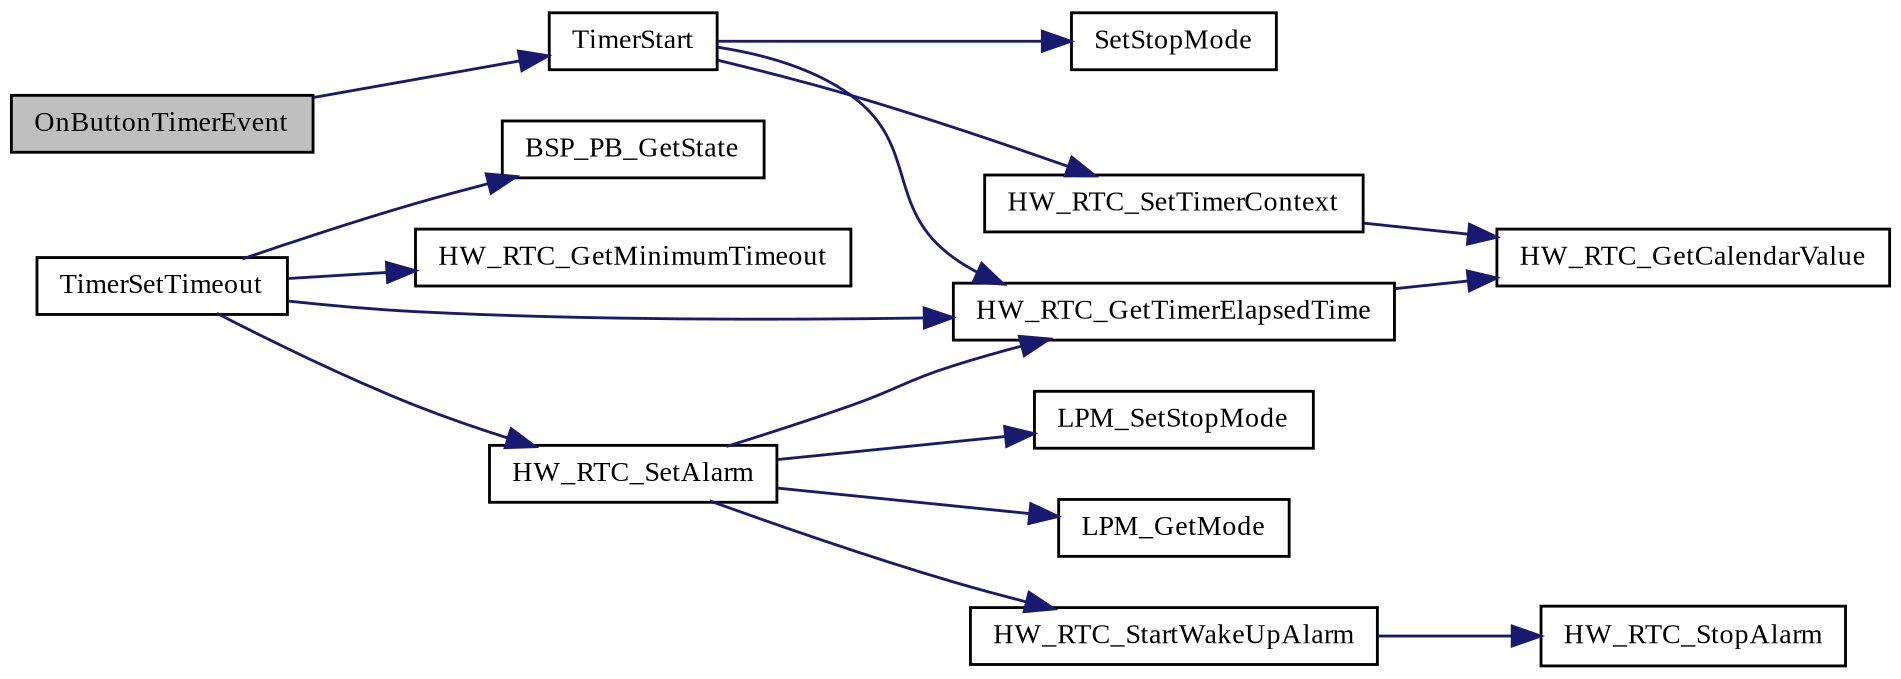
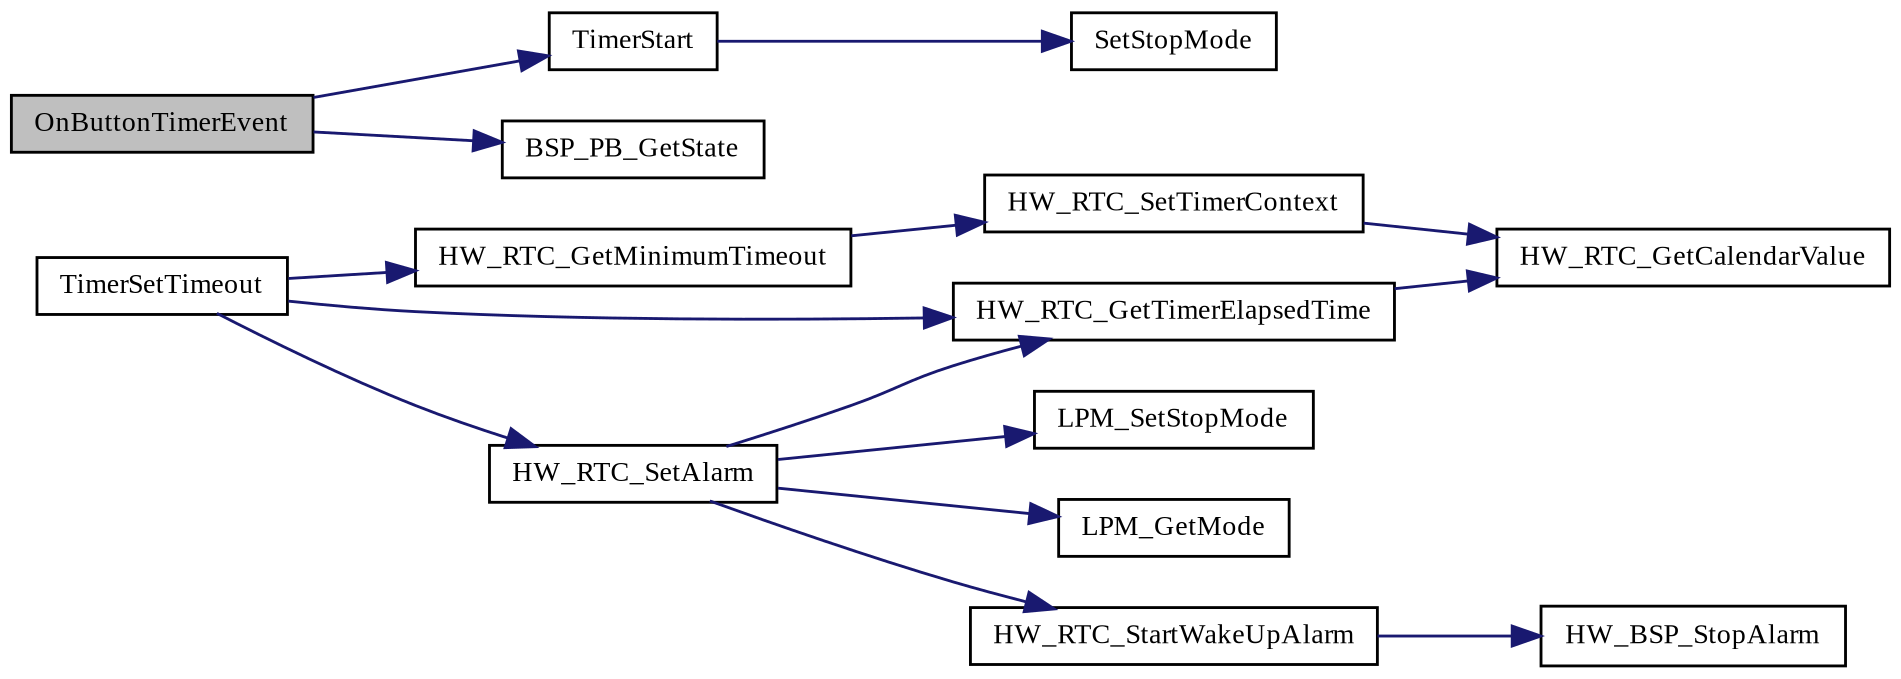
(894, 109) -> (904, 230)
(879, 124) -> none
(365, 219) -> (393, 136)
(1693, 636) -> (1693, 636)
